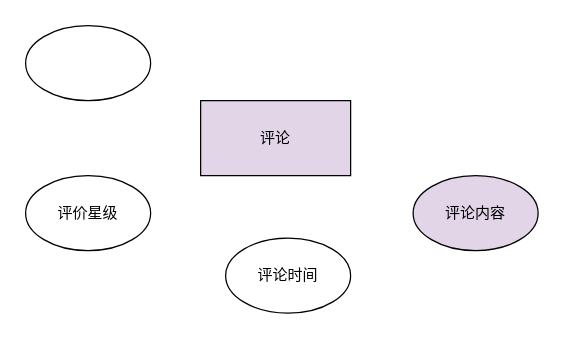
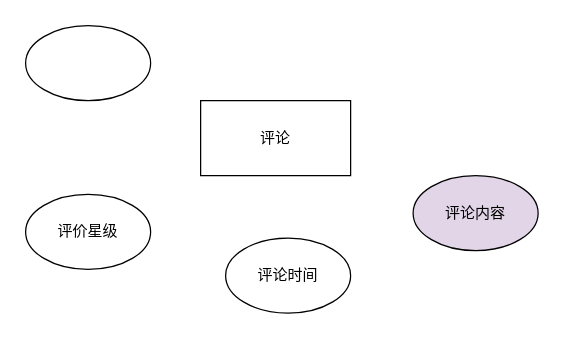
(276, 138) -> (276, 138)
(88, 213) -> (88, 232)
